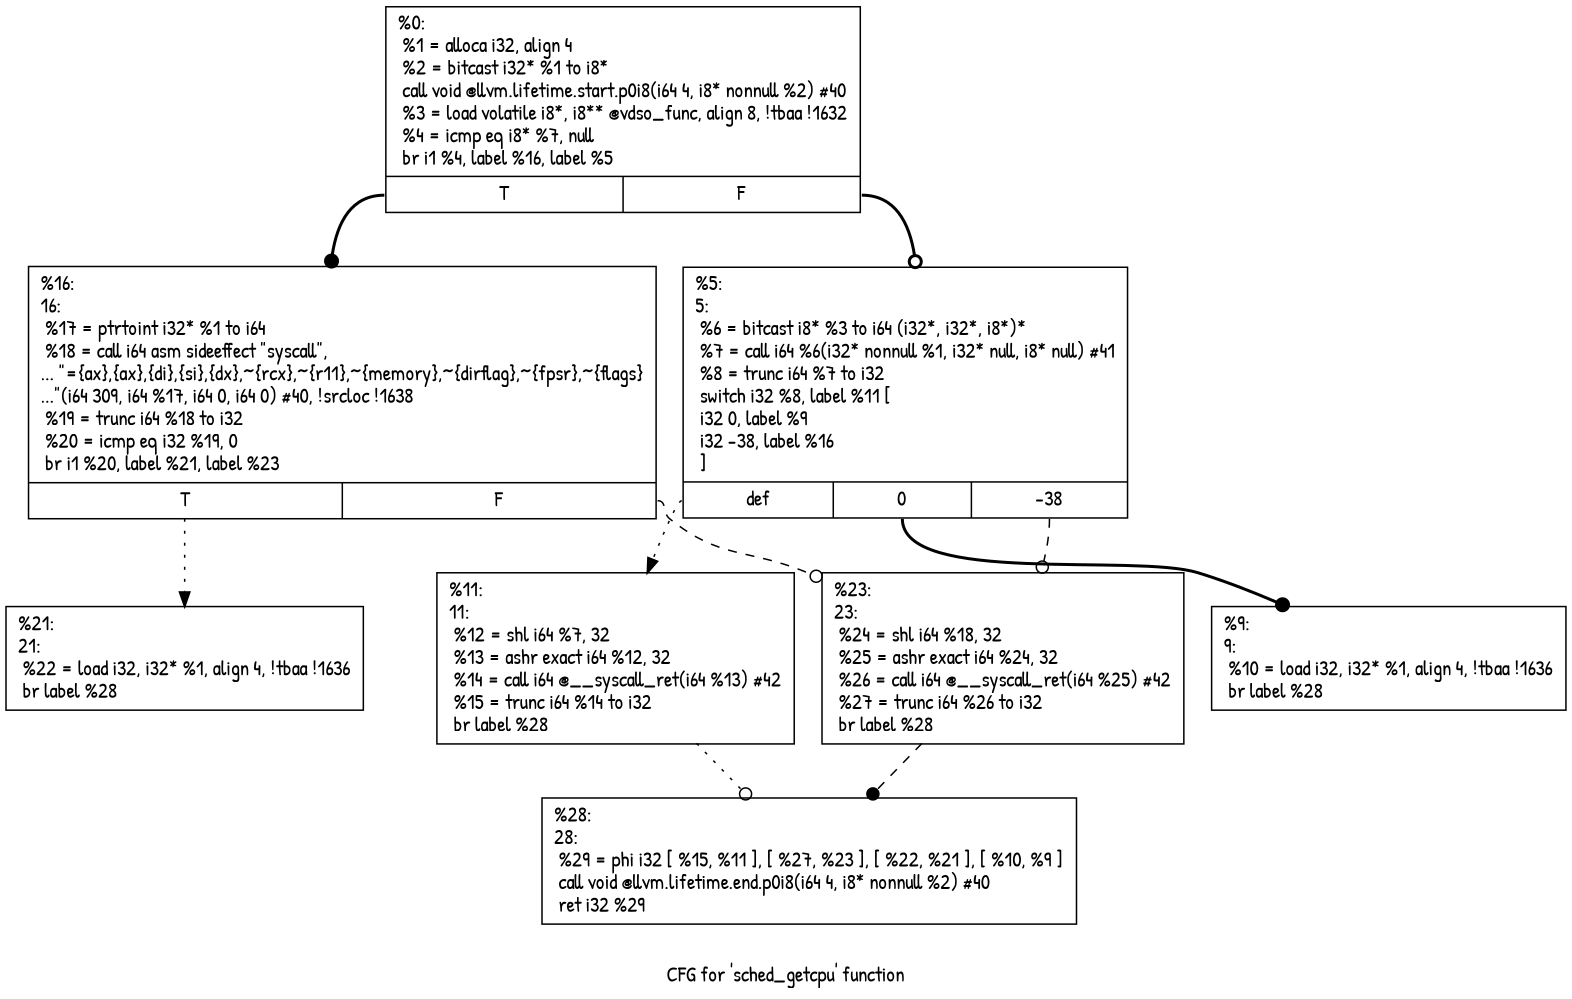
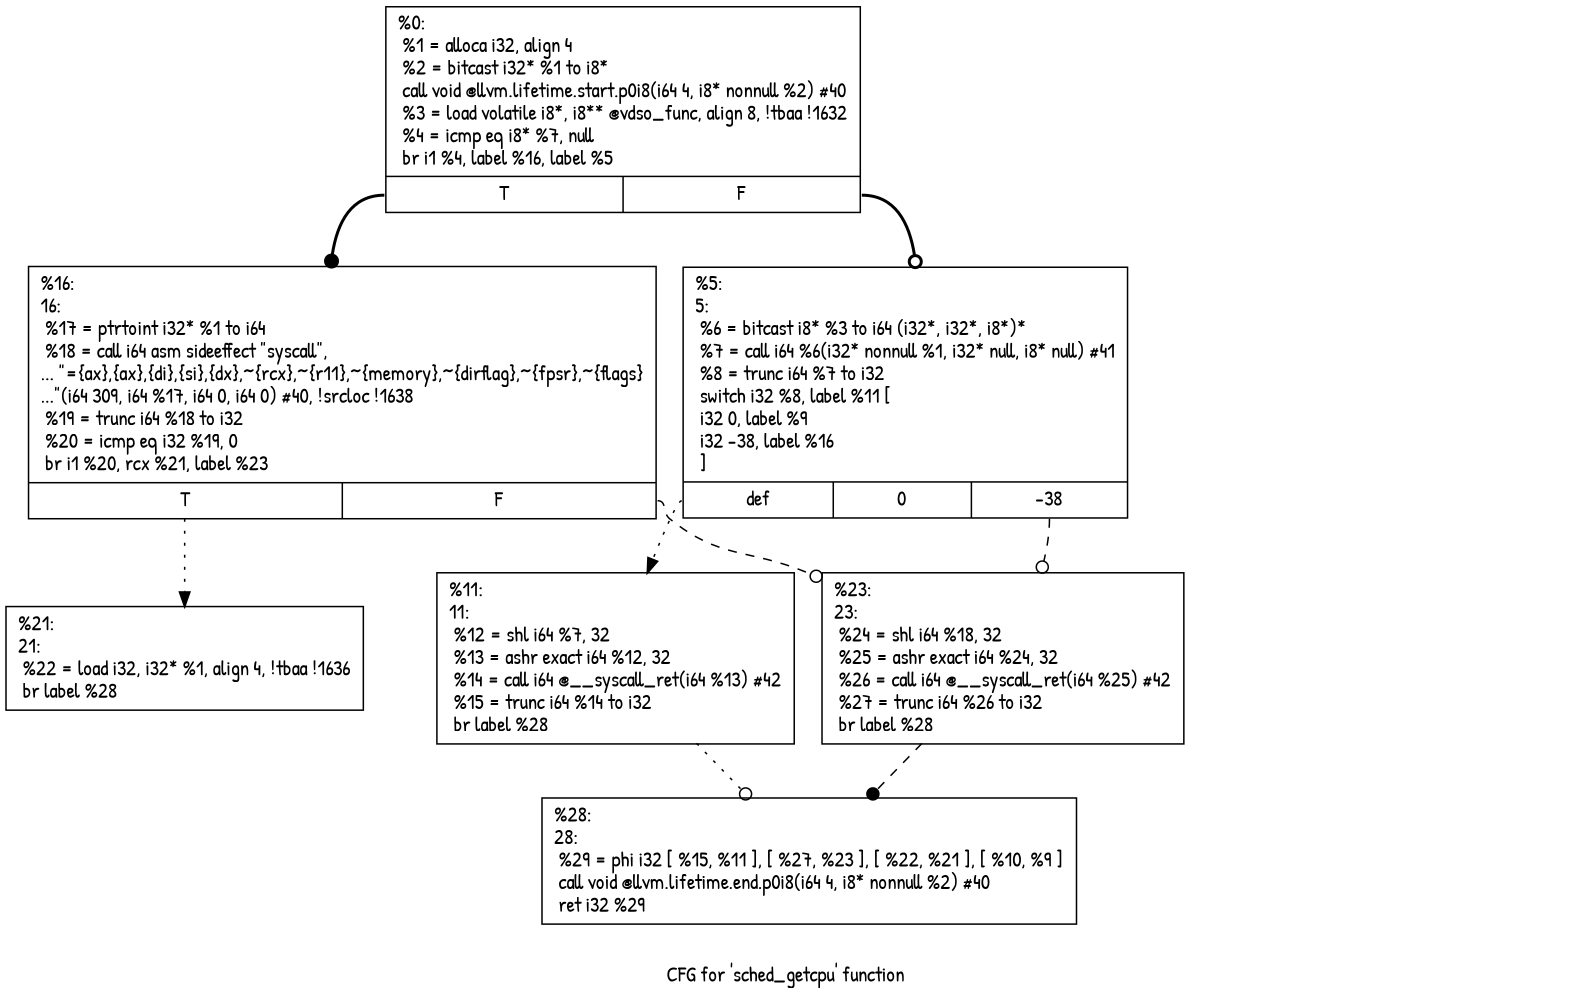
(161, 464) -> (155, 464)
(1389, 658) -> none
